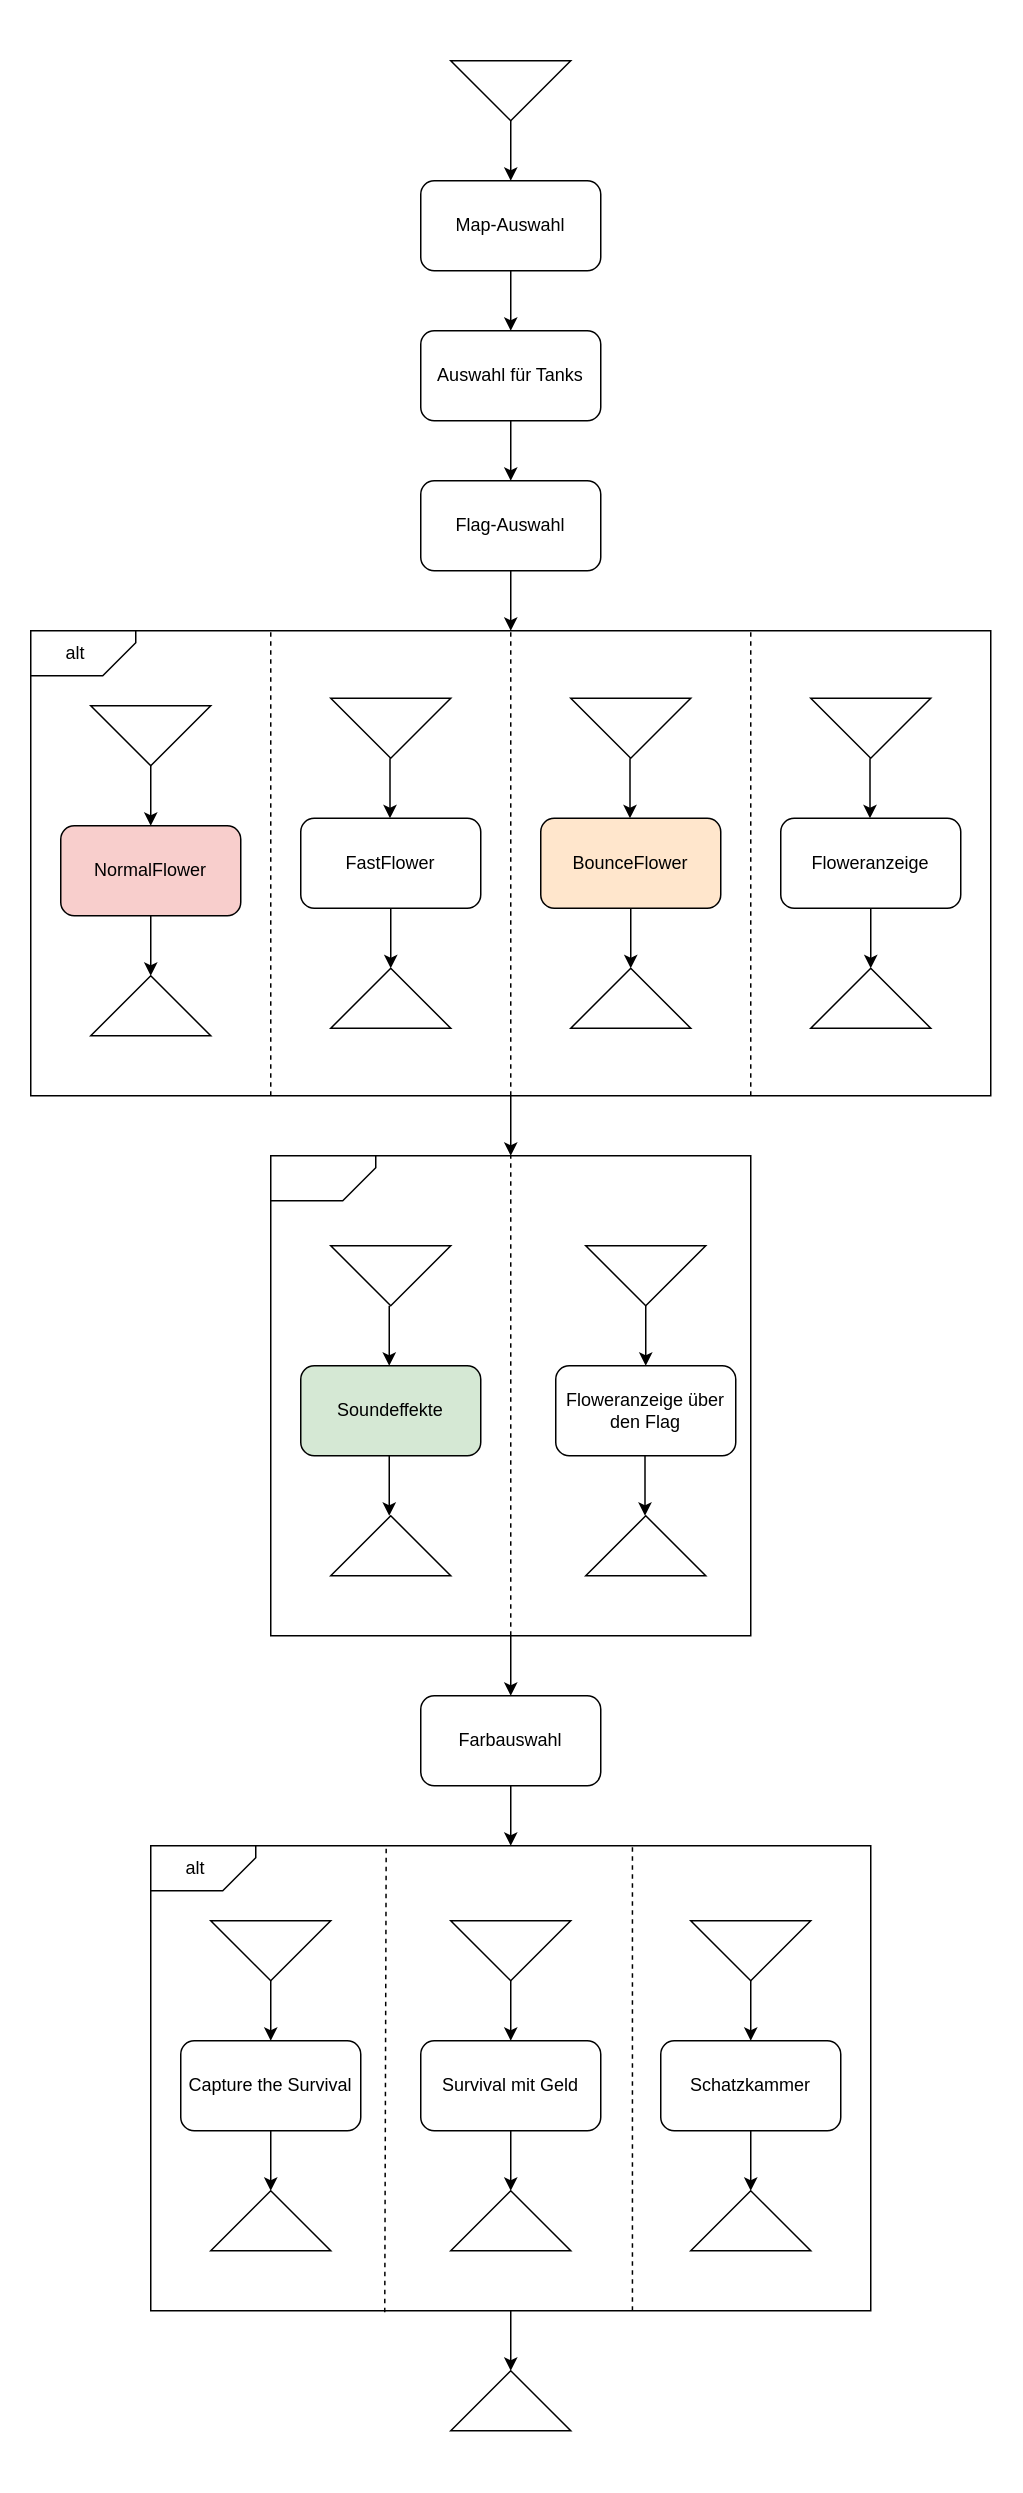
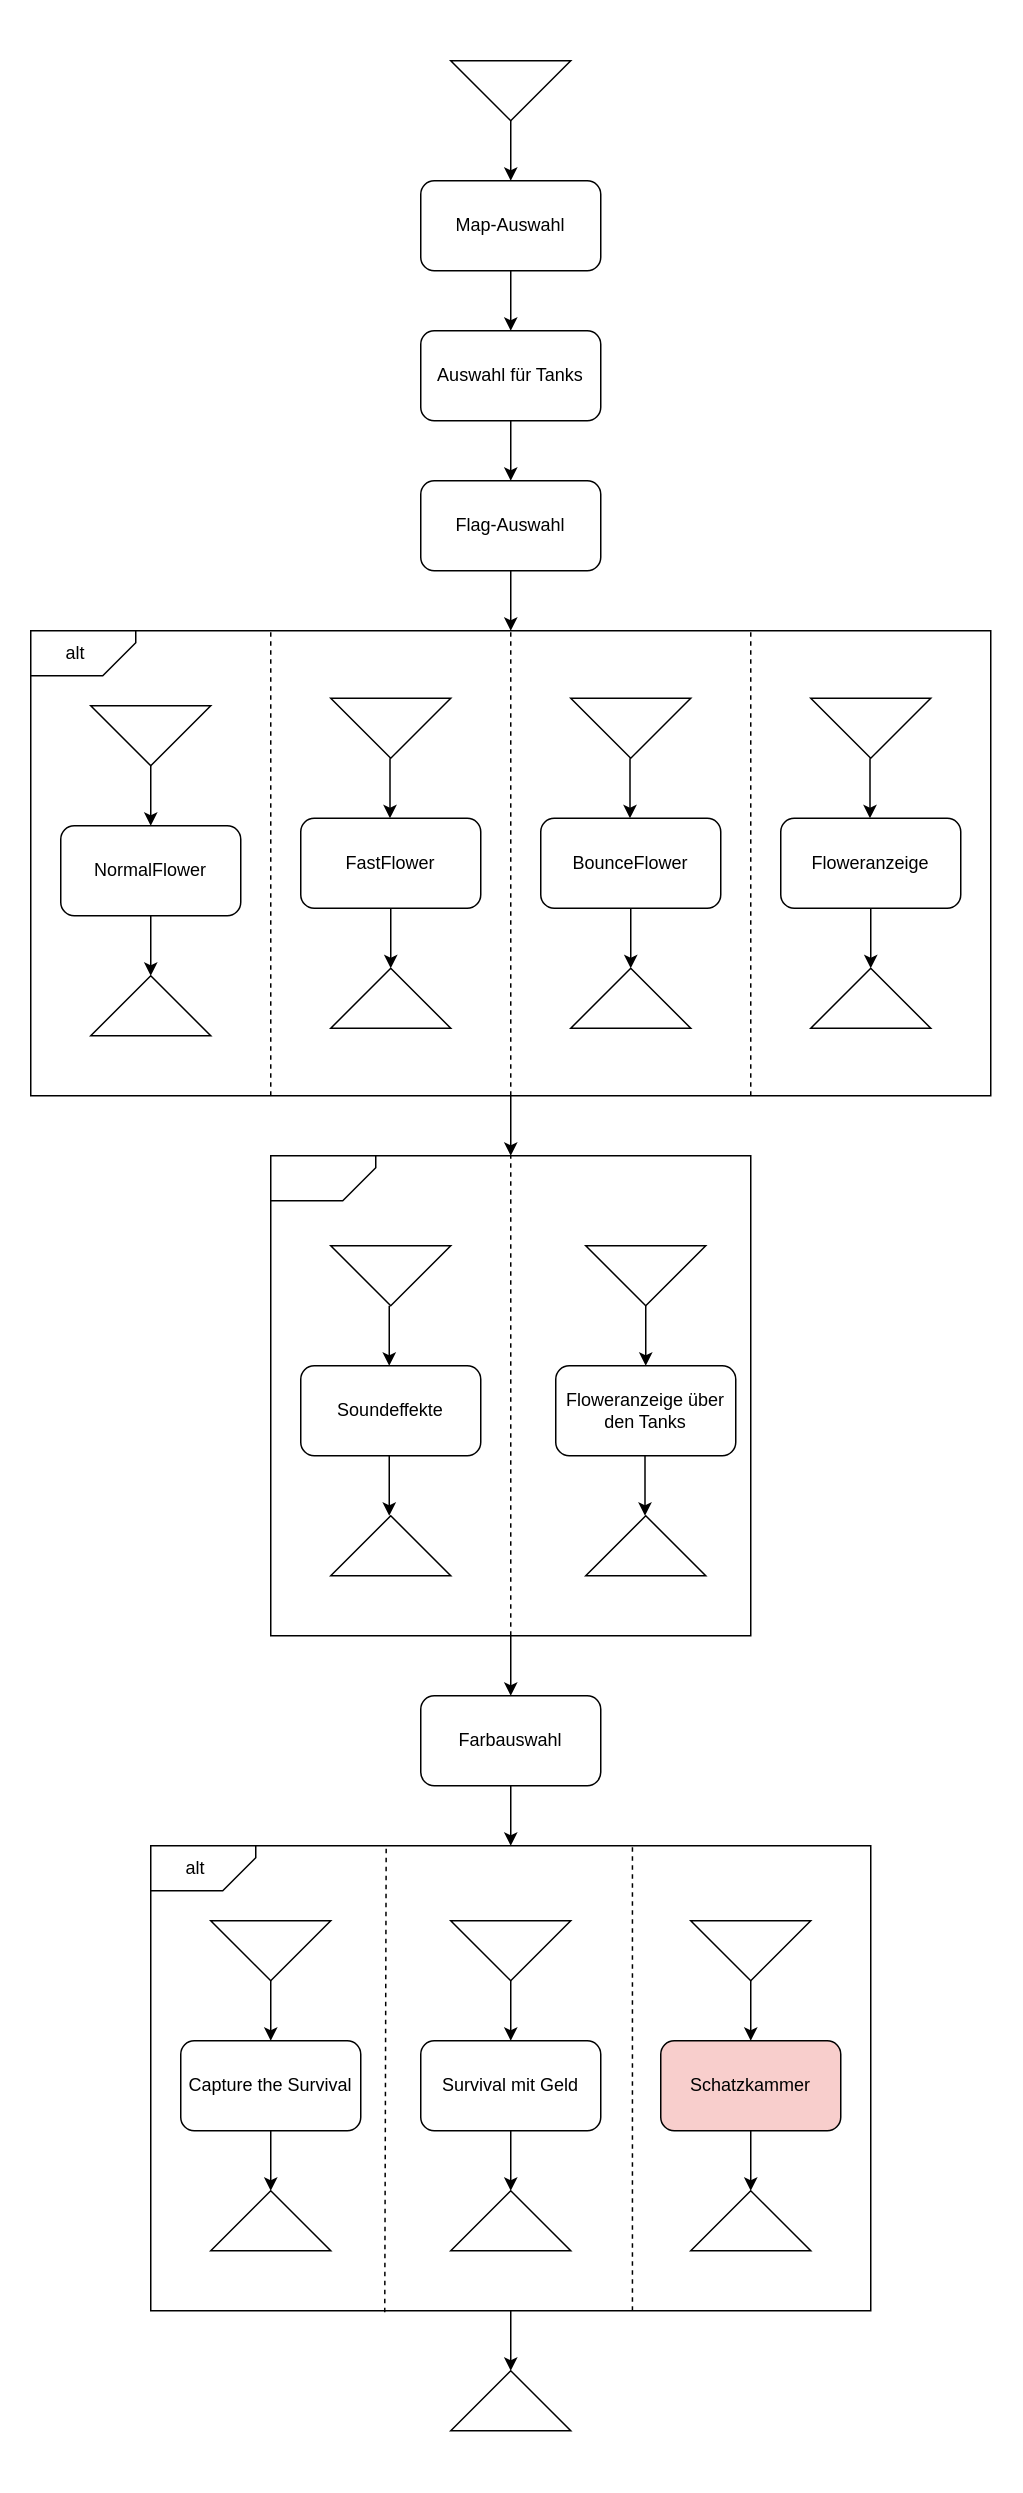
(631, 863) -> (631, 863)
(151, 871) -> (151, 871)
(391, 1411) -> (391, 1411)
(646, 1411) -> (646, 1411)
(751, 2086) -> (751, 2086)
